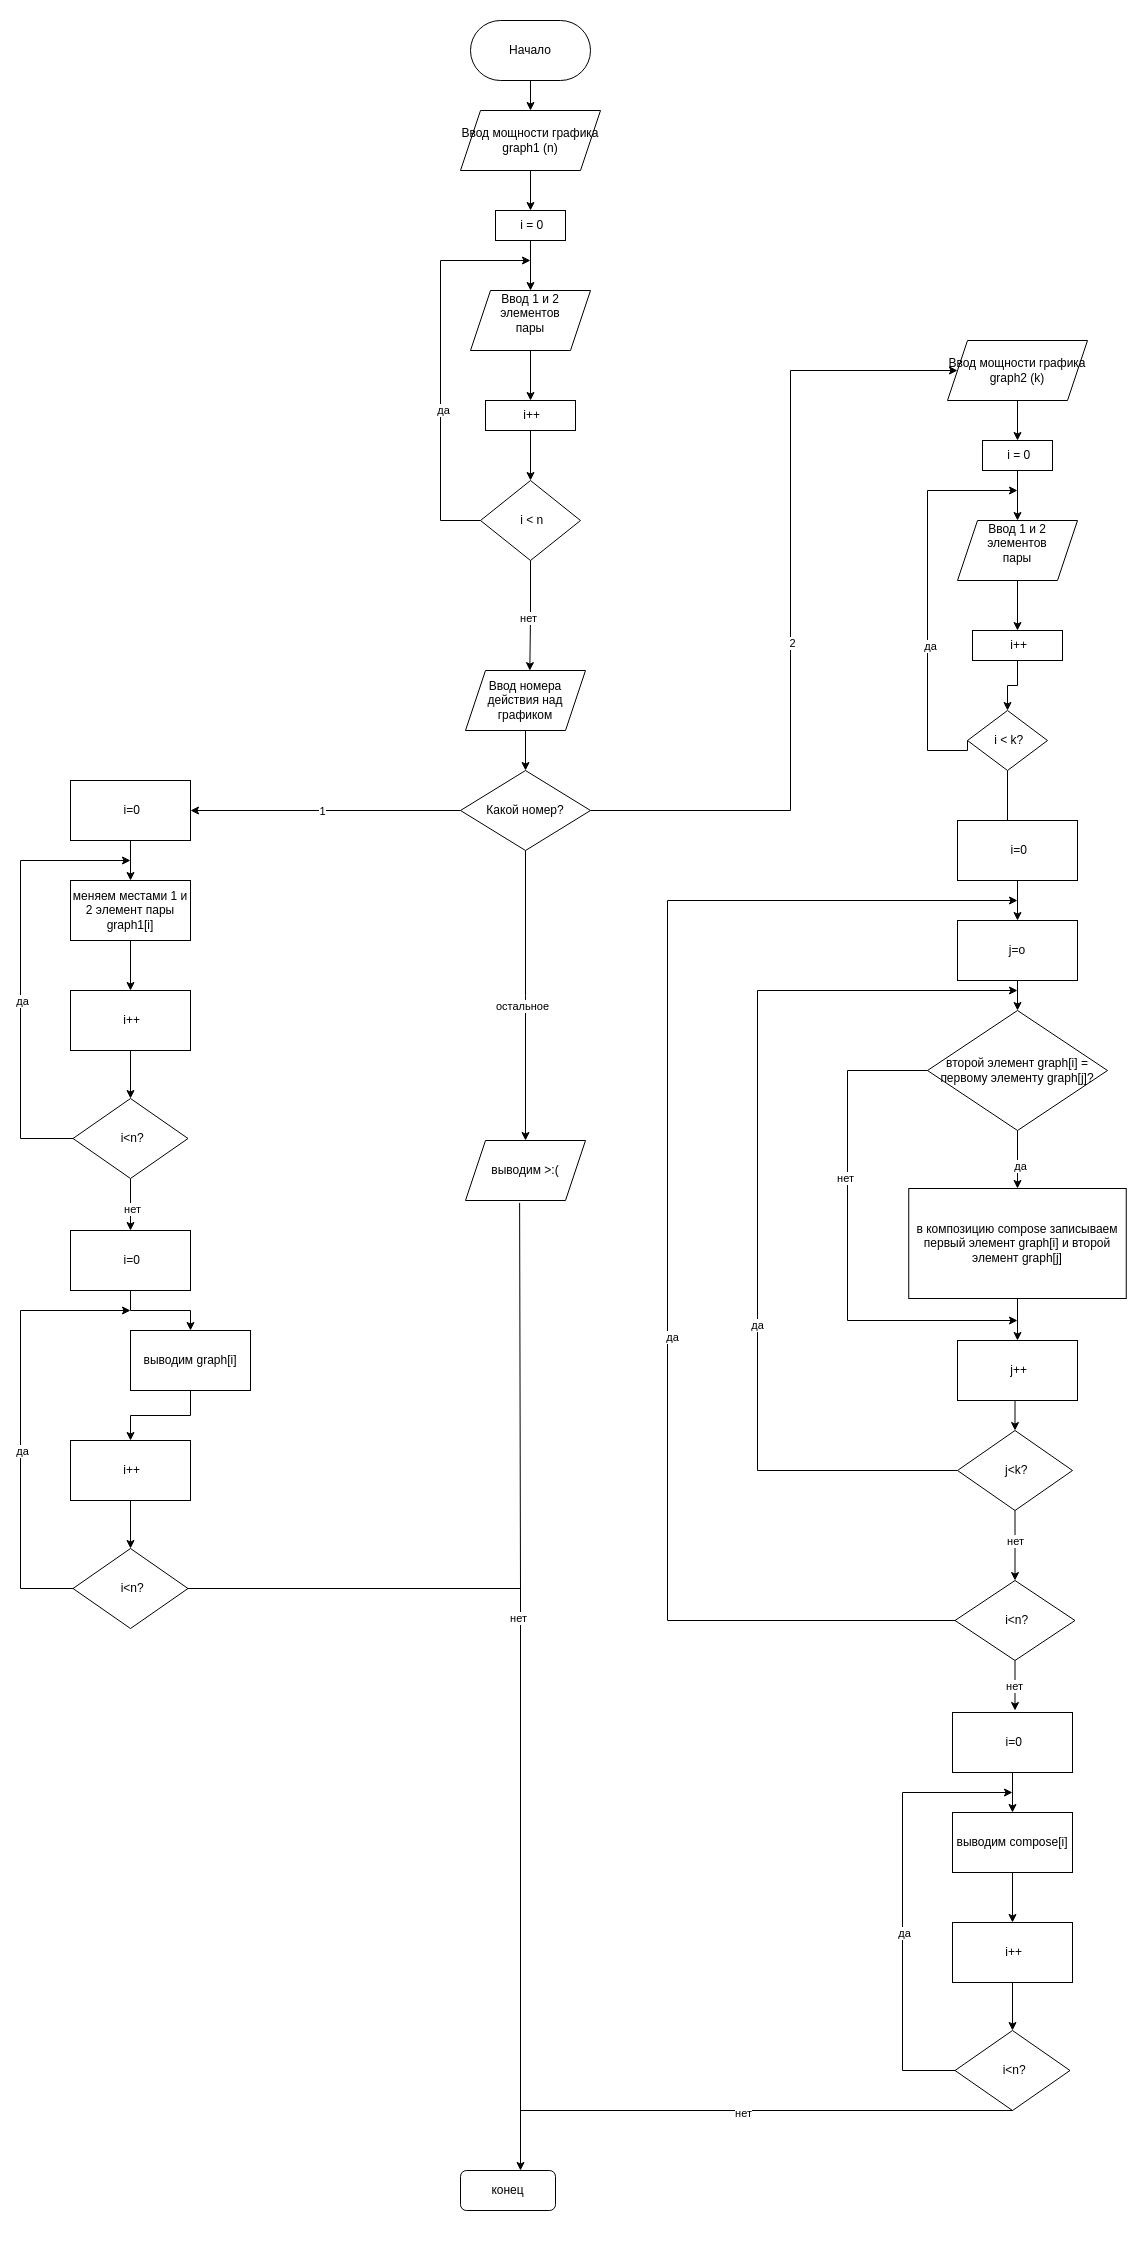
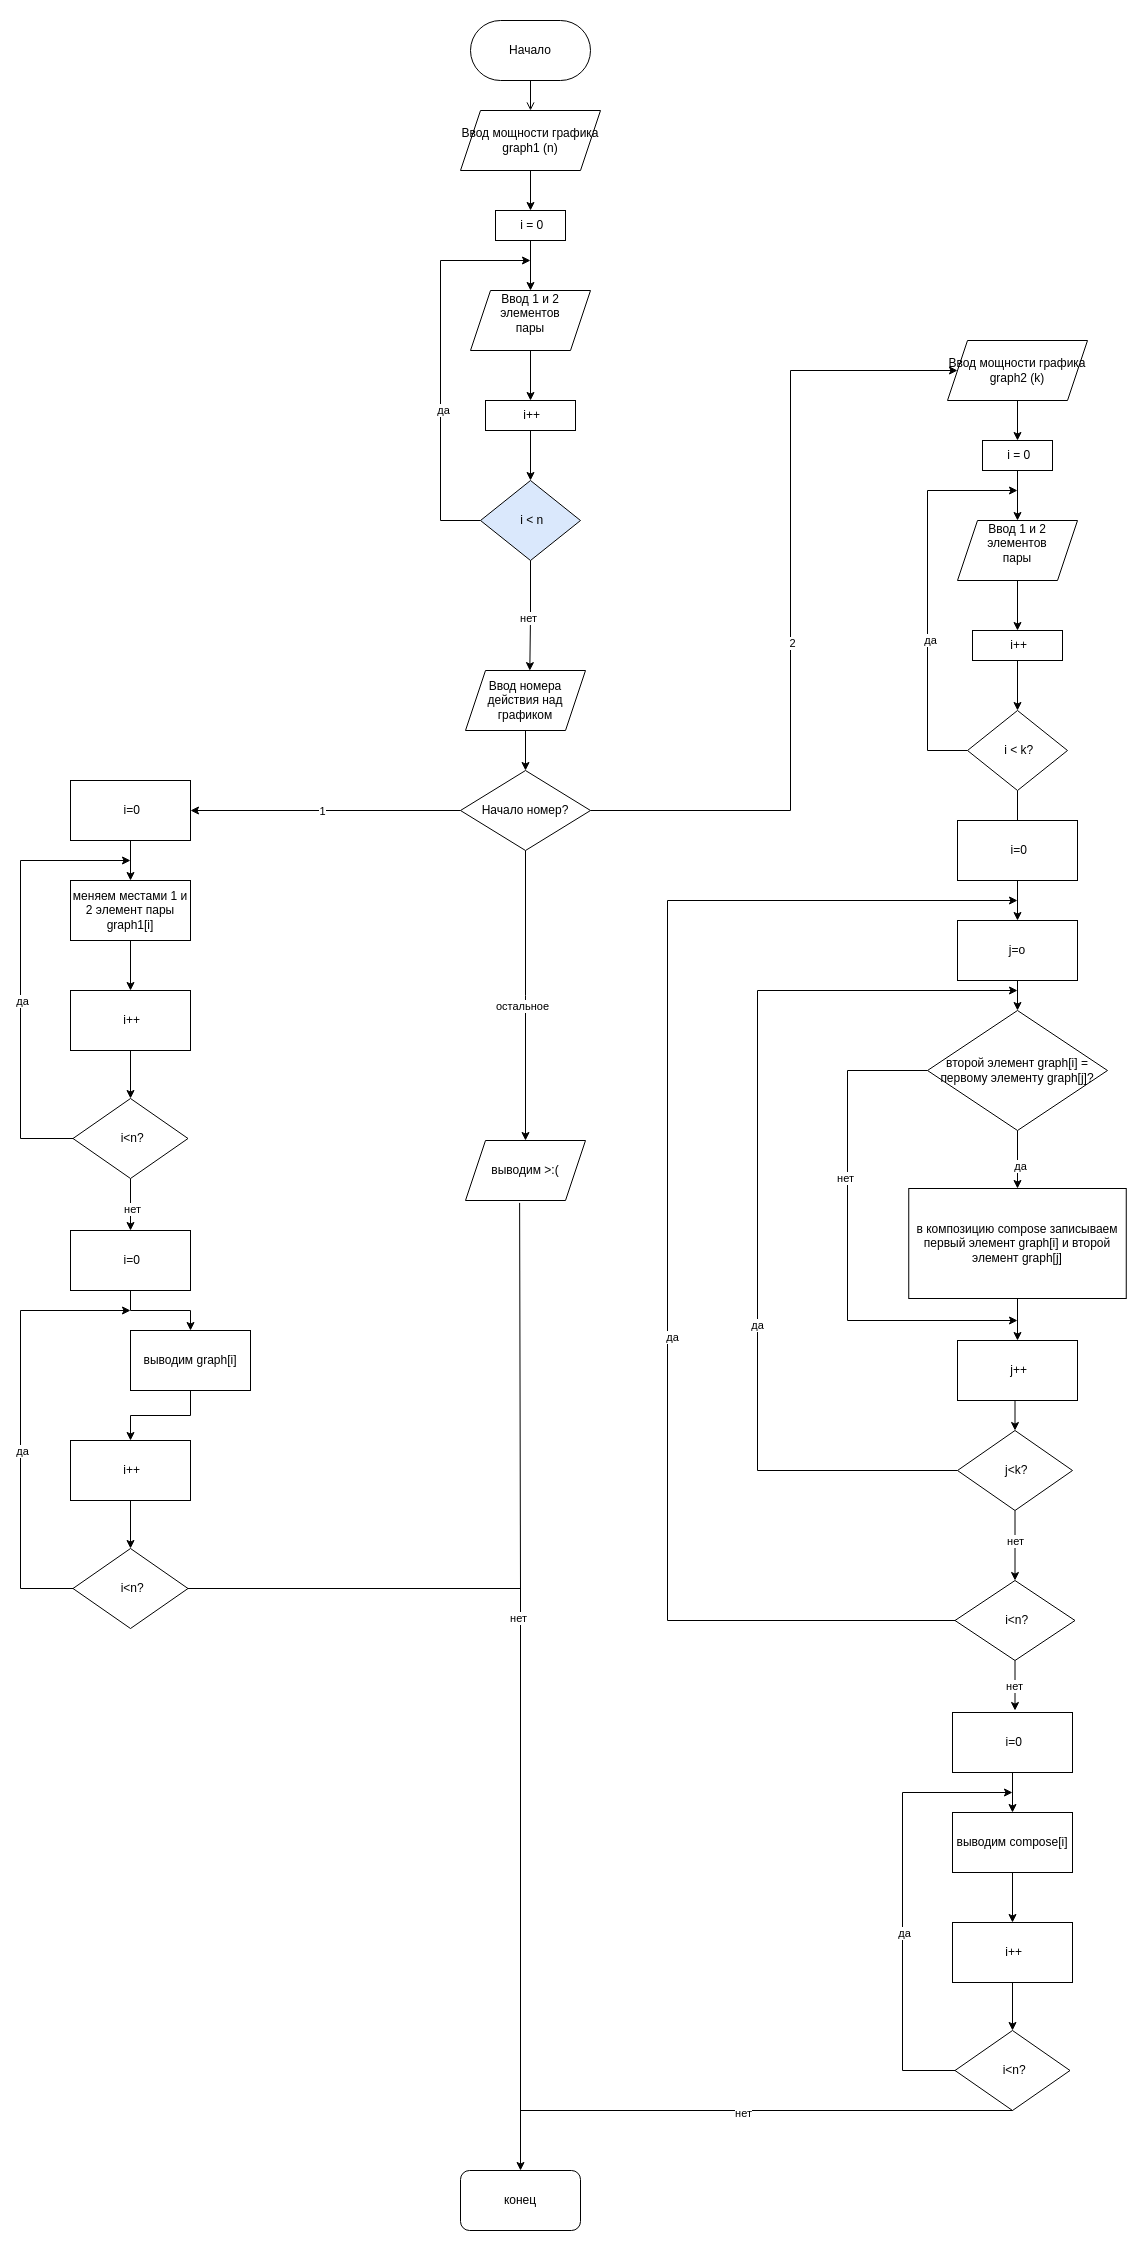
(531, 102) -> (531, 104)
(531, 521) -> (531, 521)
(1008, 741) -> (1018, 751)
(526, 811) -> (526, 811)
(508, 2191) -> (521, 2201)
